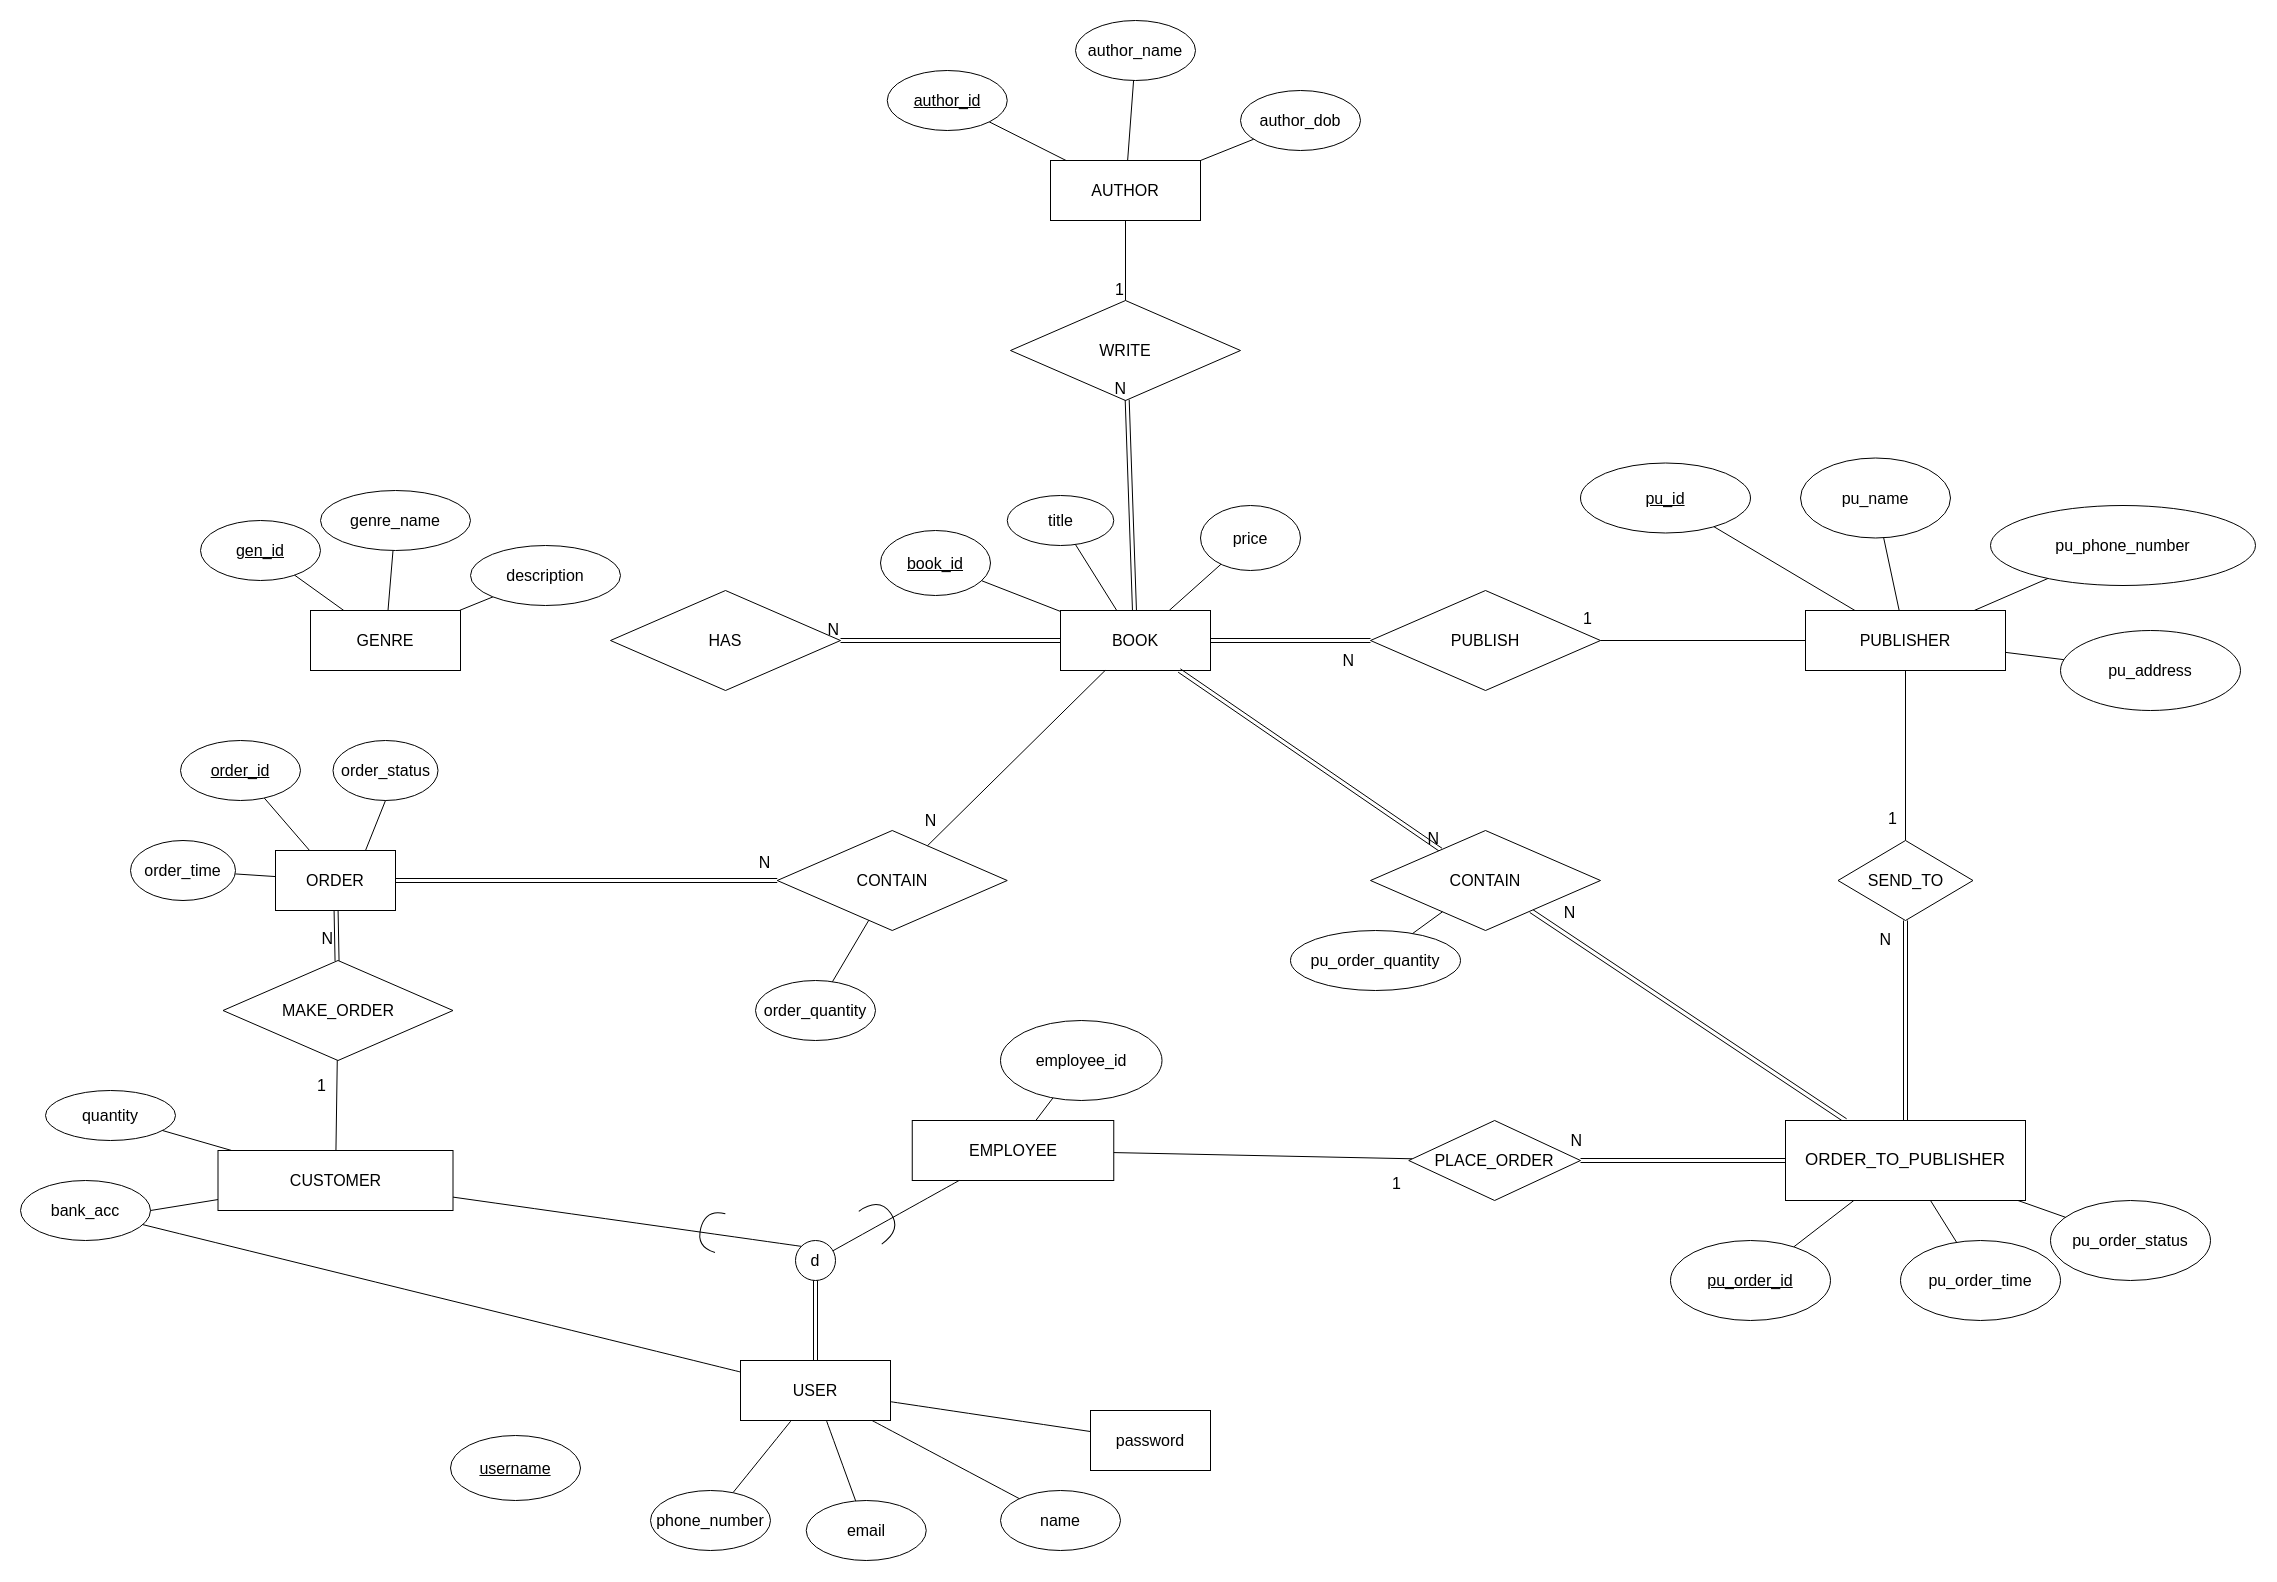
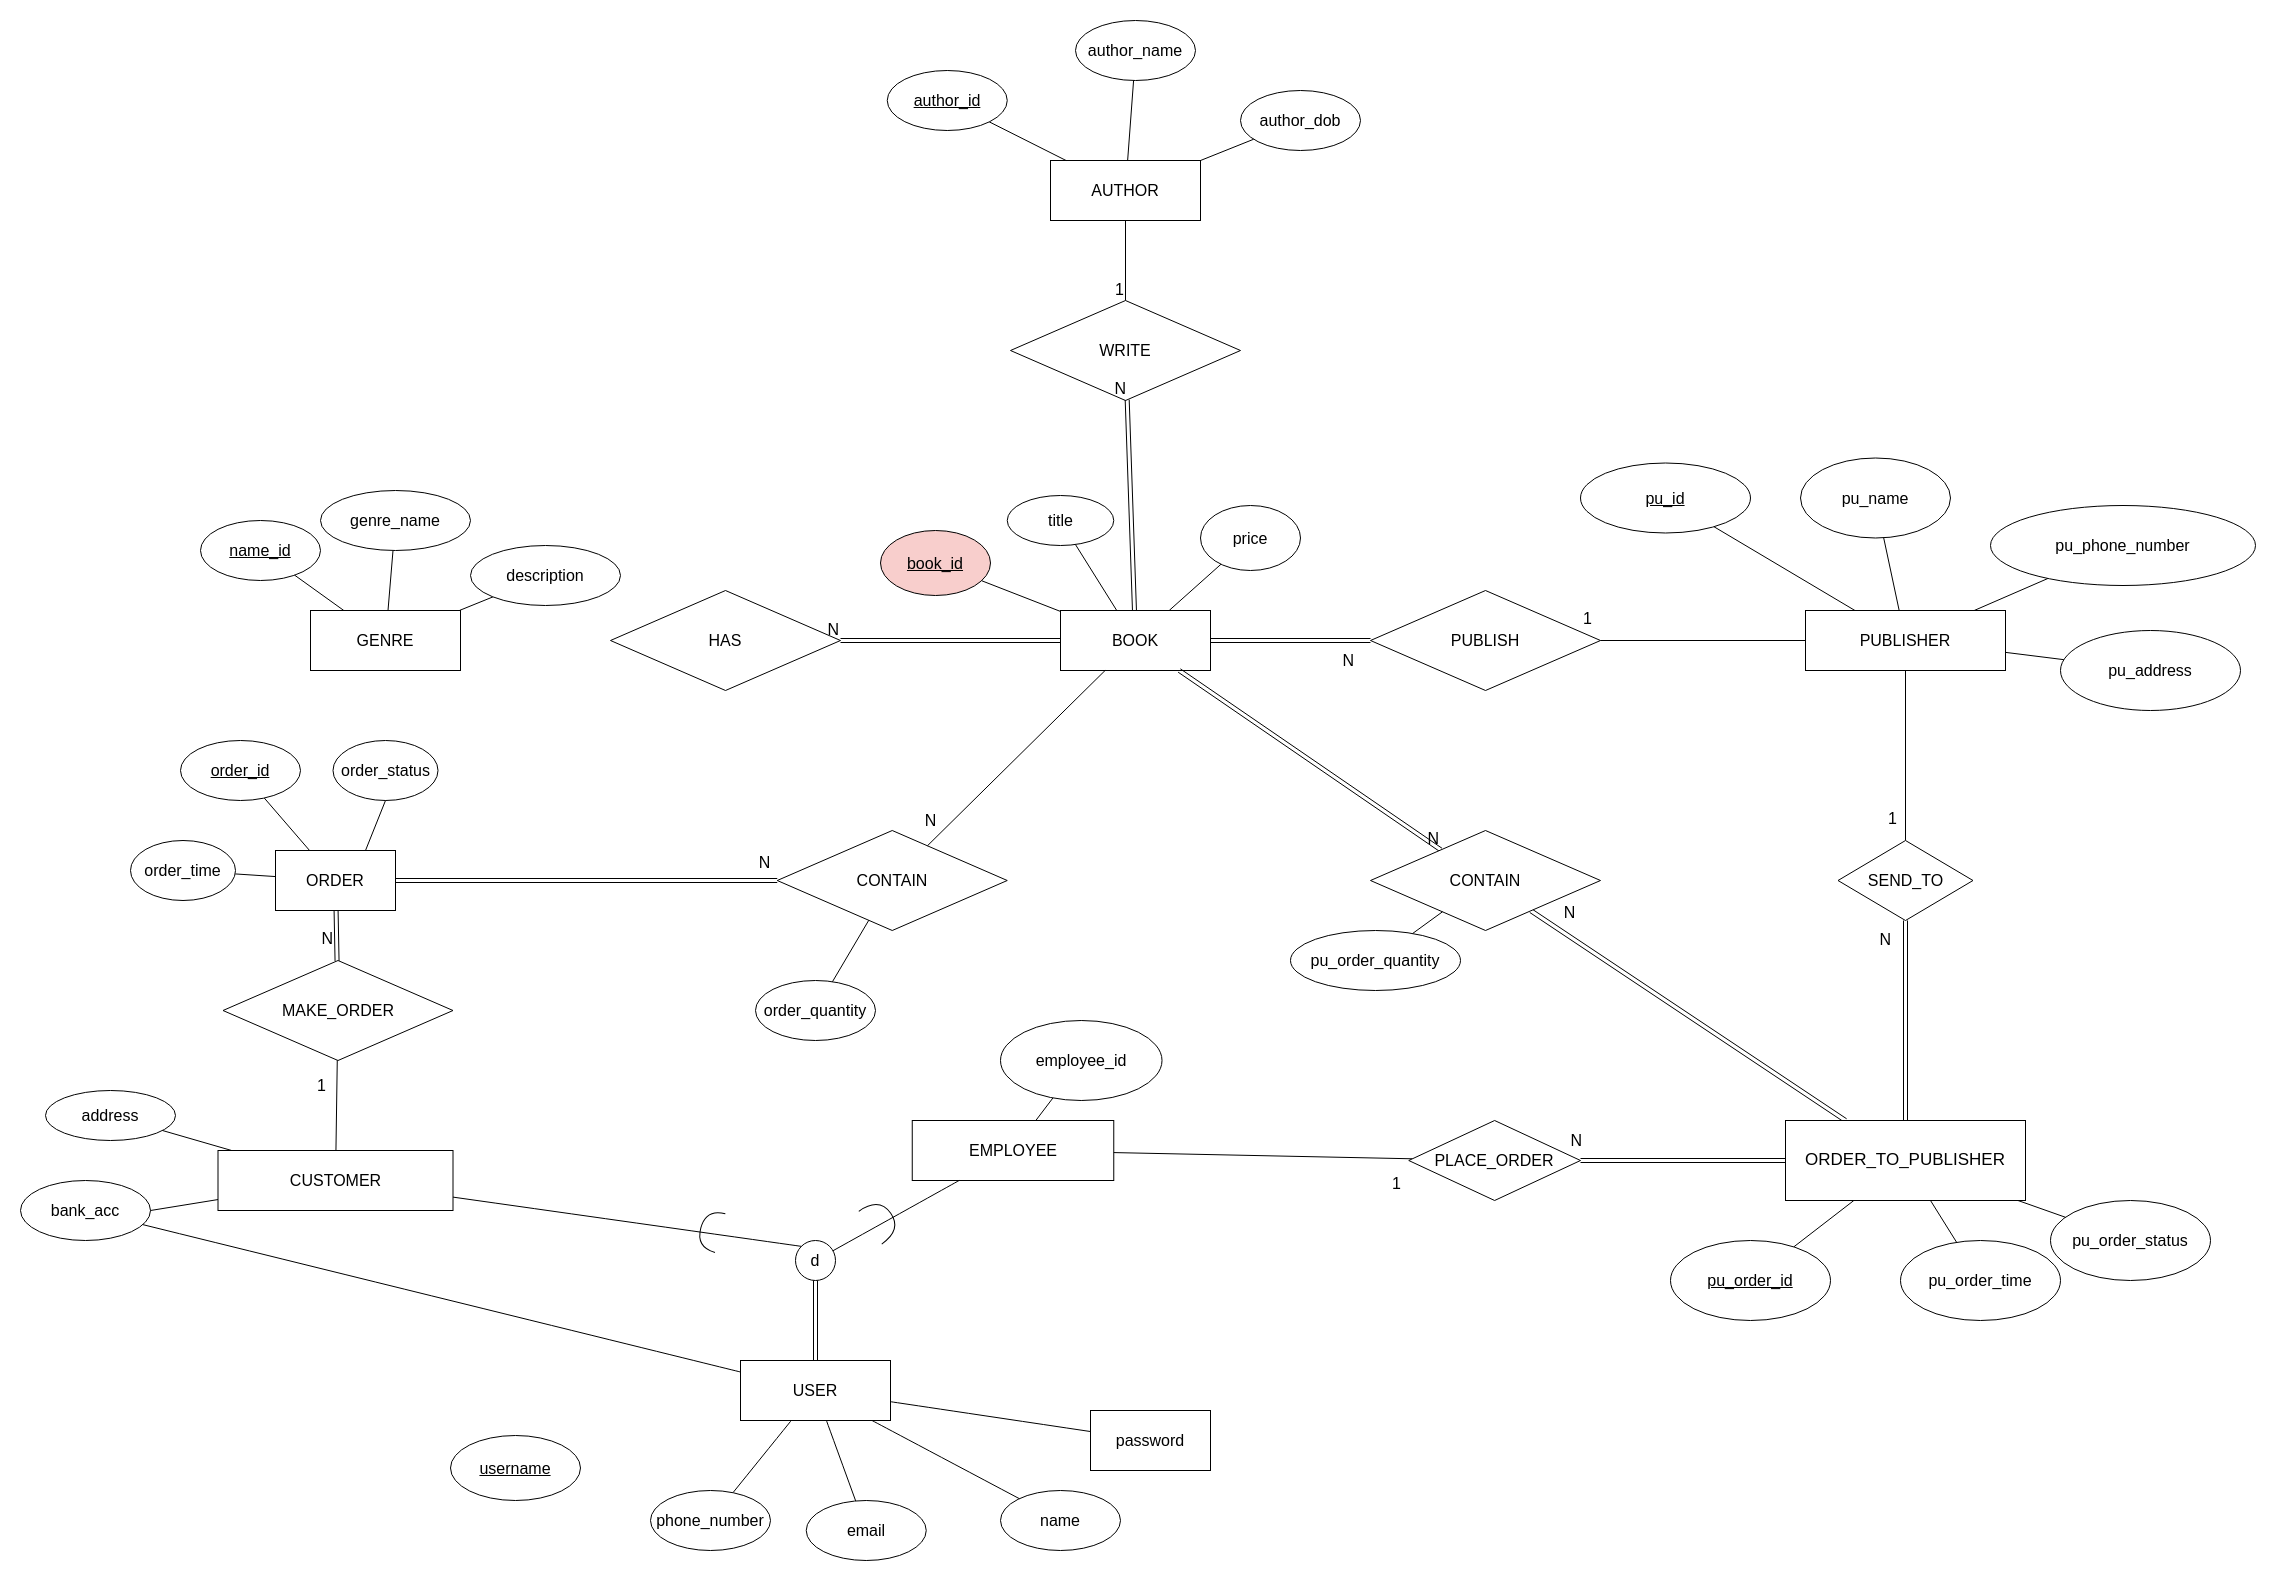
(261, 551) -> (261, 551)
(936, 563) -> (936, 563)
(111, 1116) -> (111, 1116)
